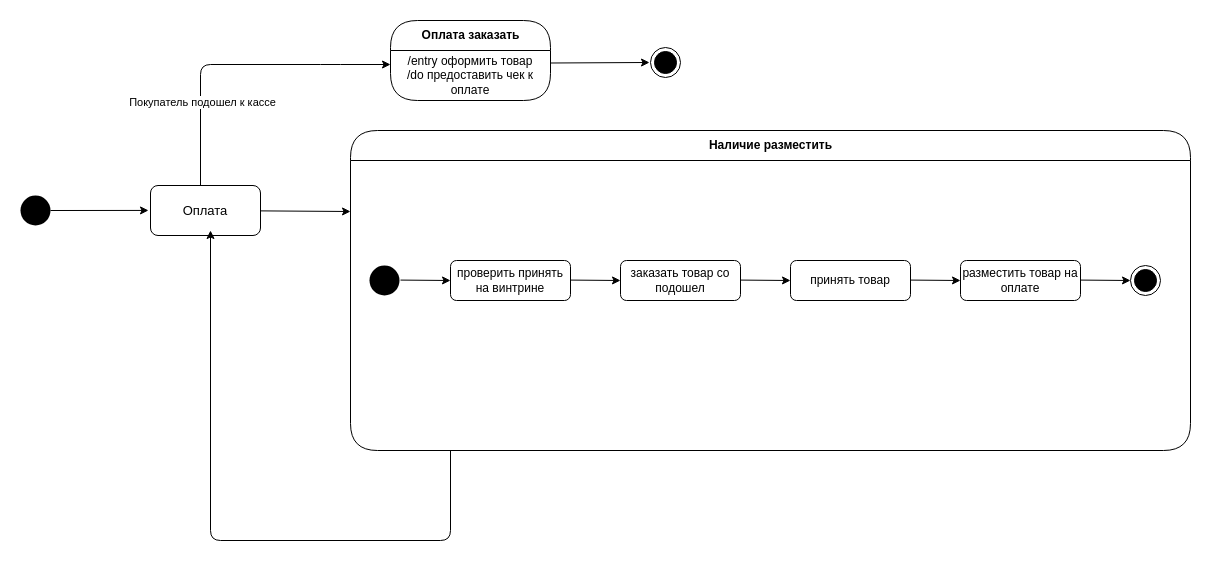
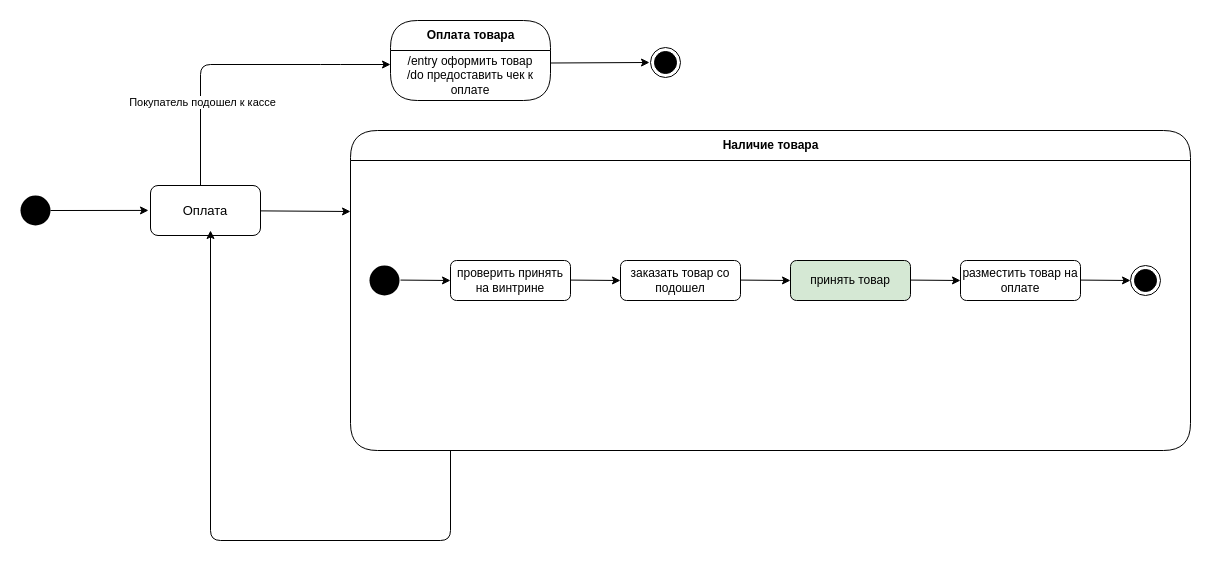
(471, 36) -> (471, 36)
(771, 146) -> (771, 146)
(851, 281) -> (851, 281)
